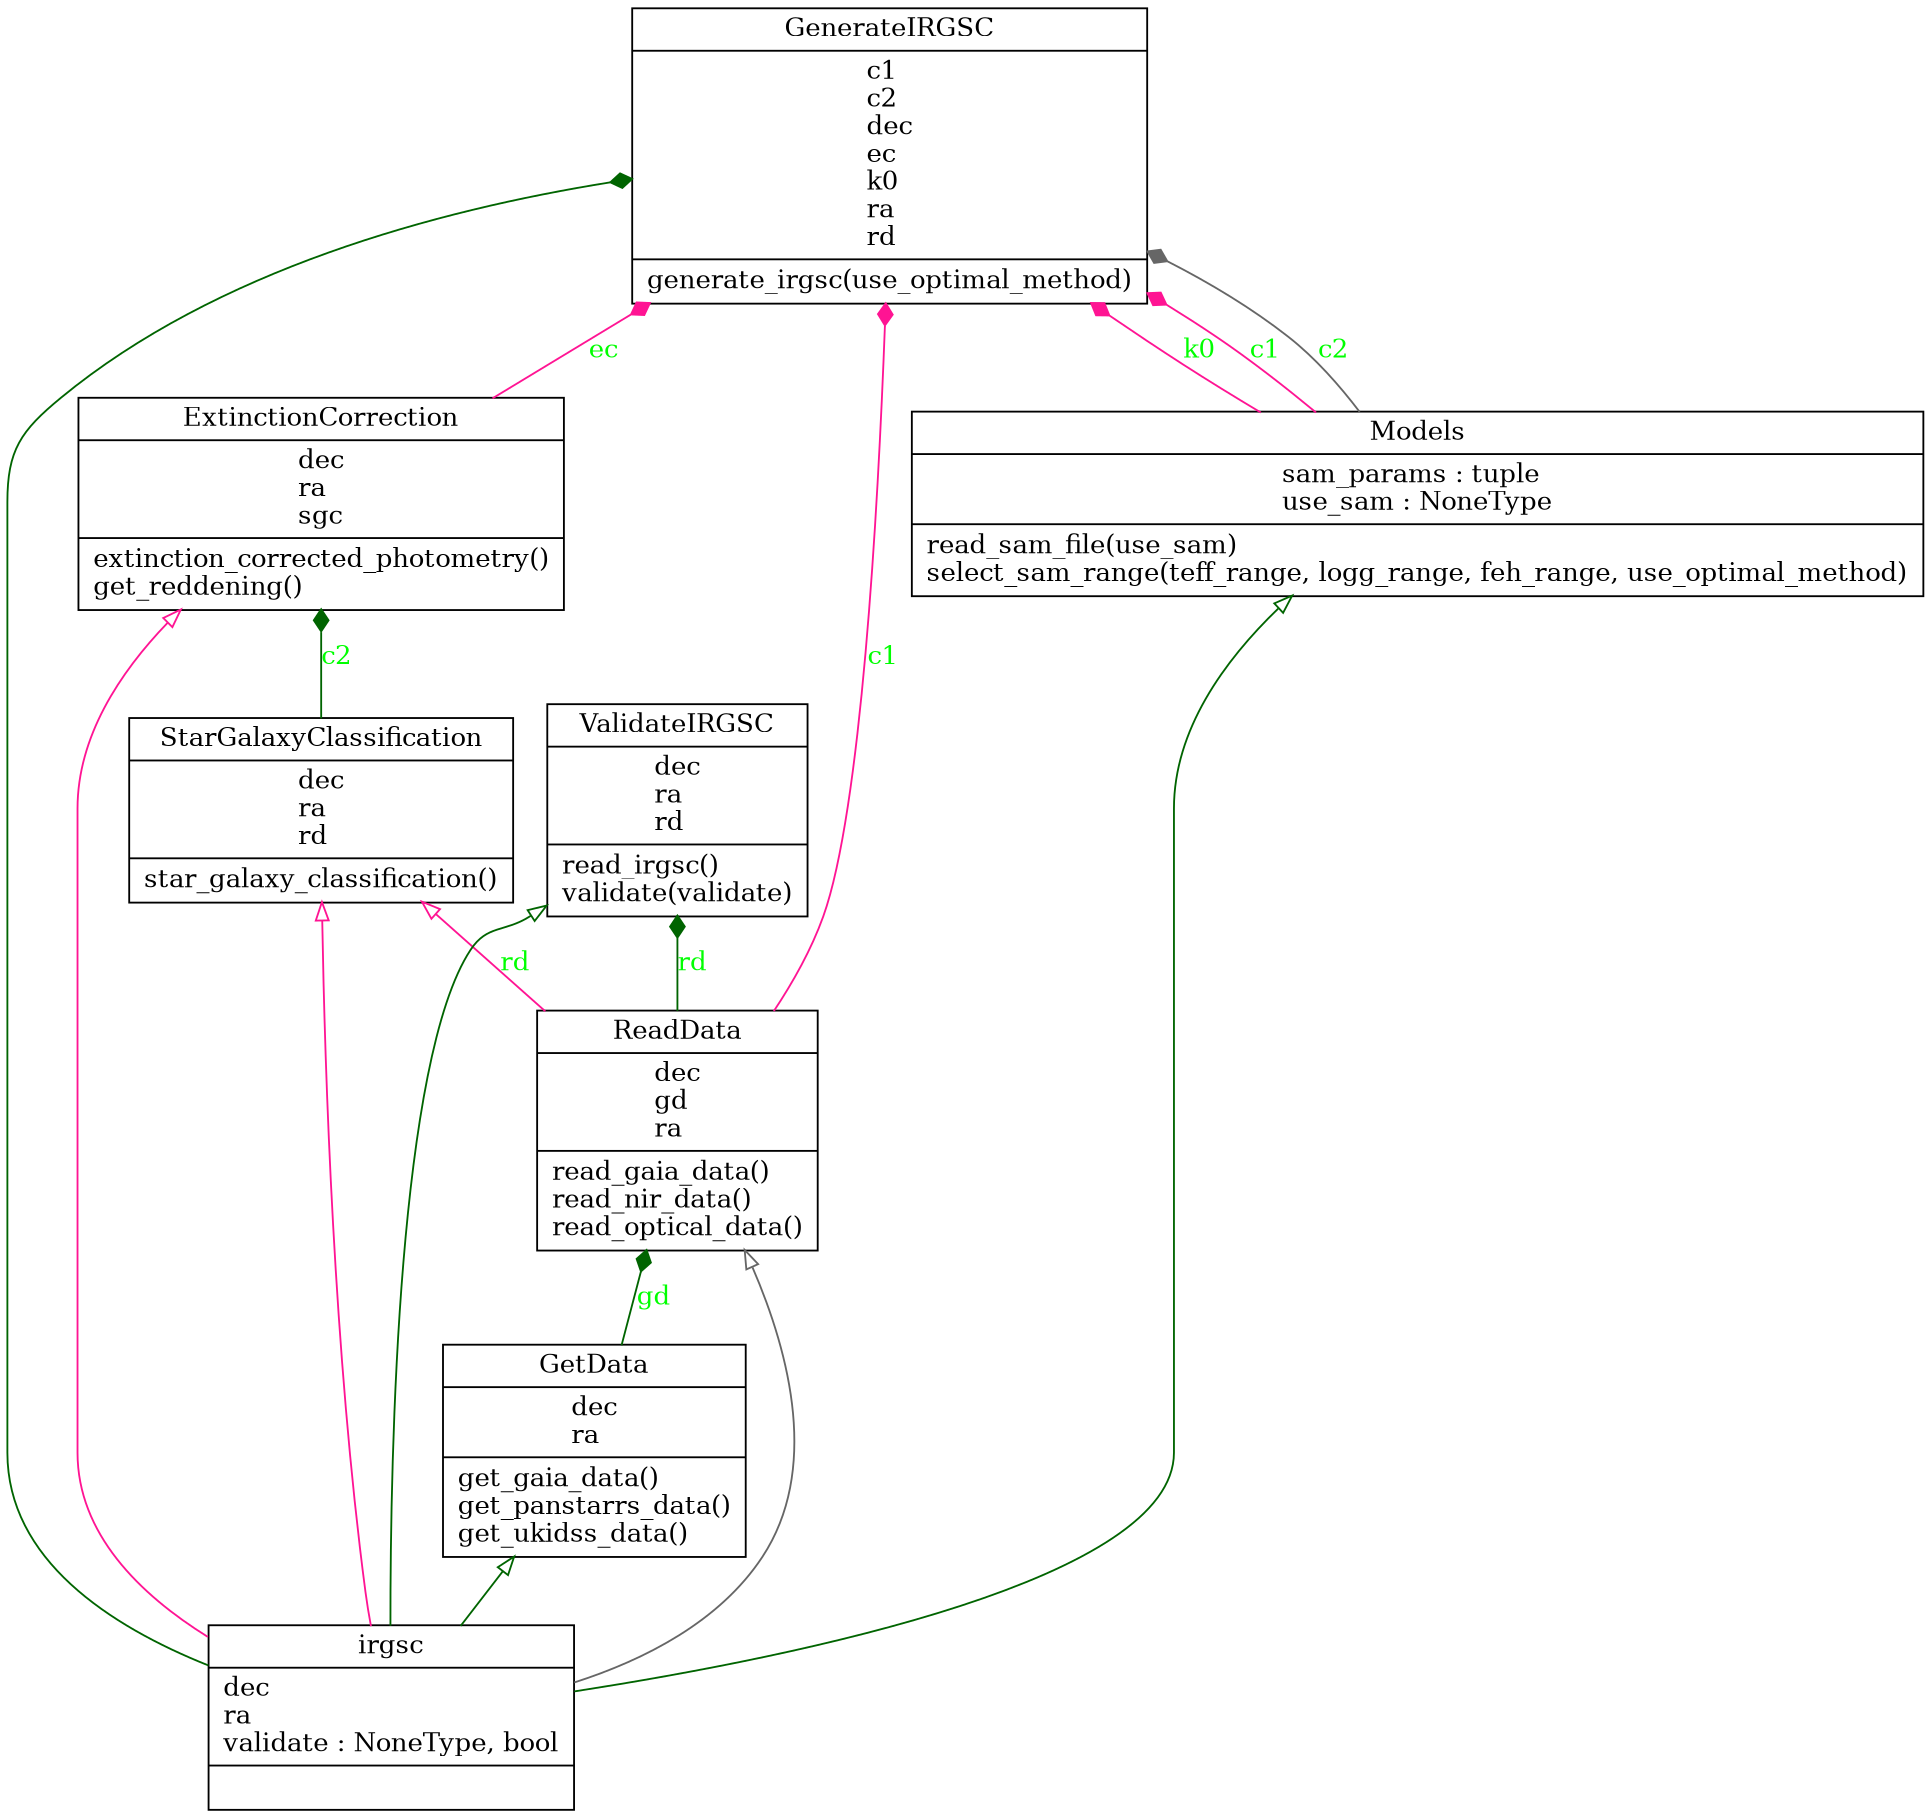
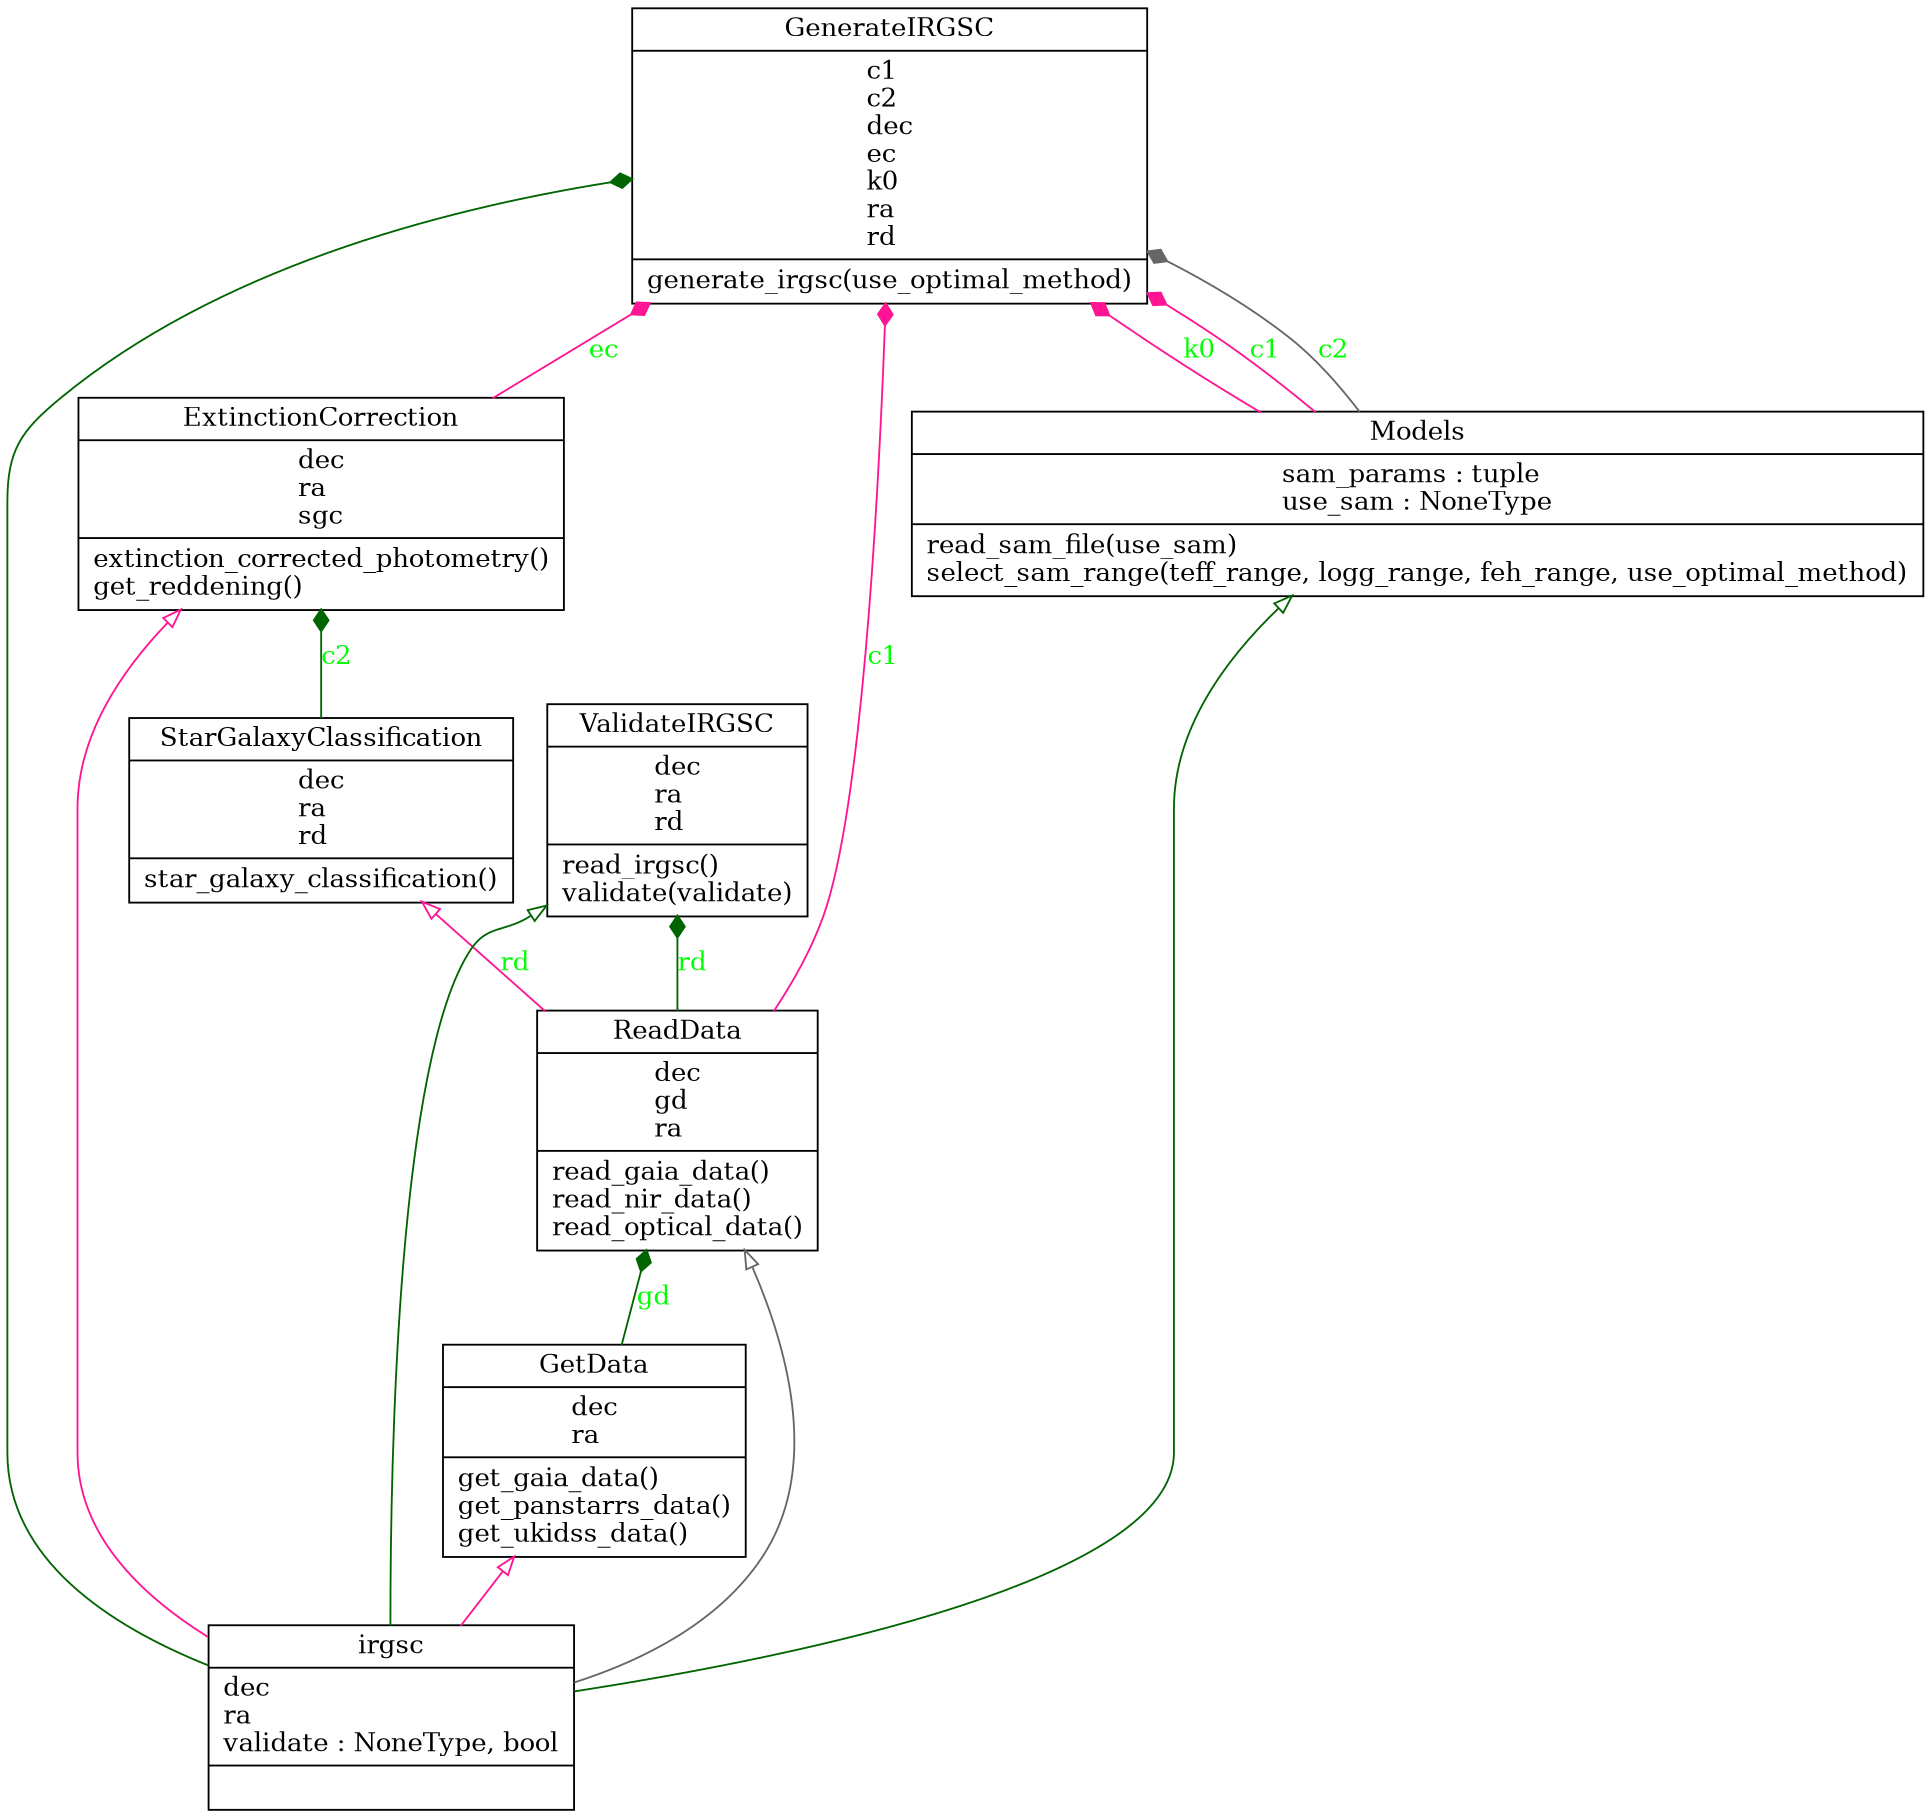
(336, 1274) -> none
(482, 1599) -> (482, 1599)
